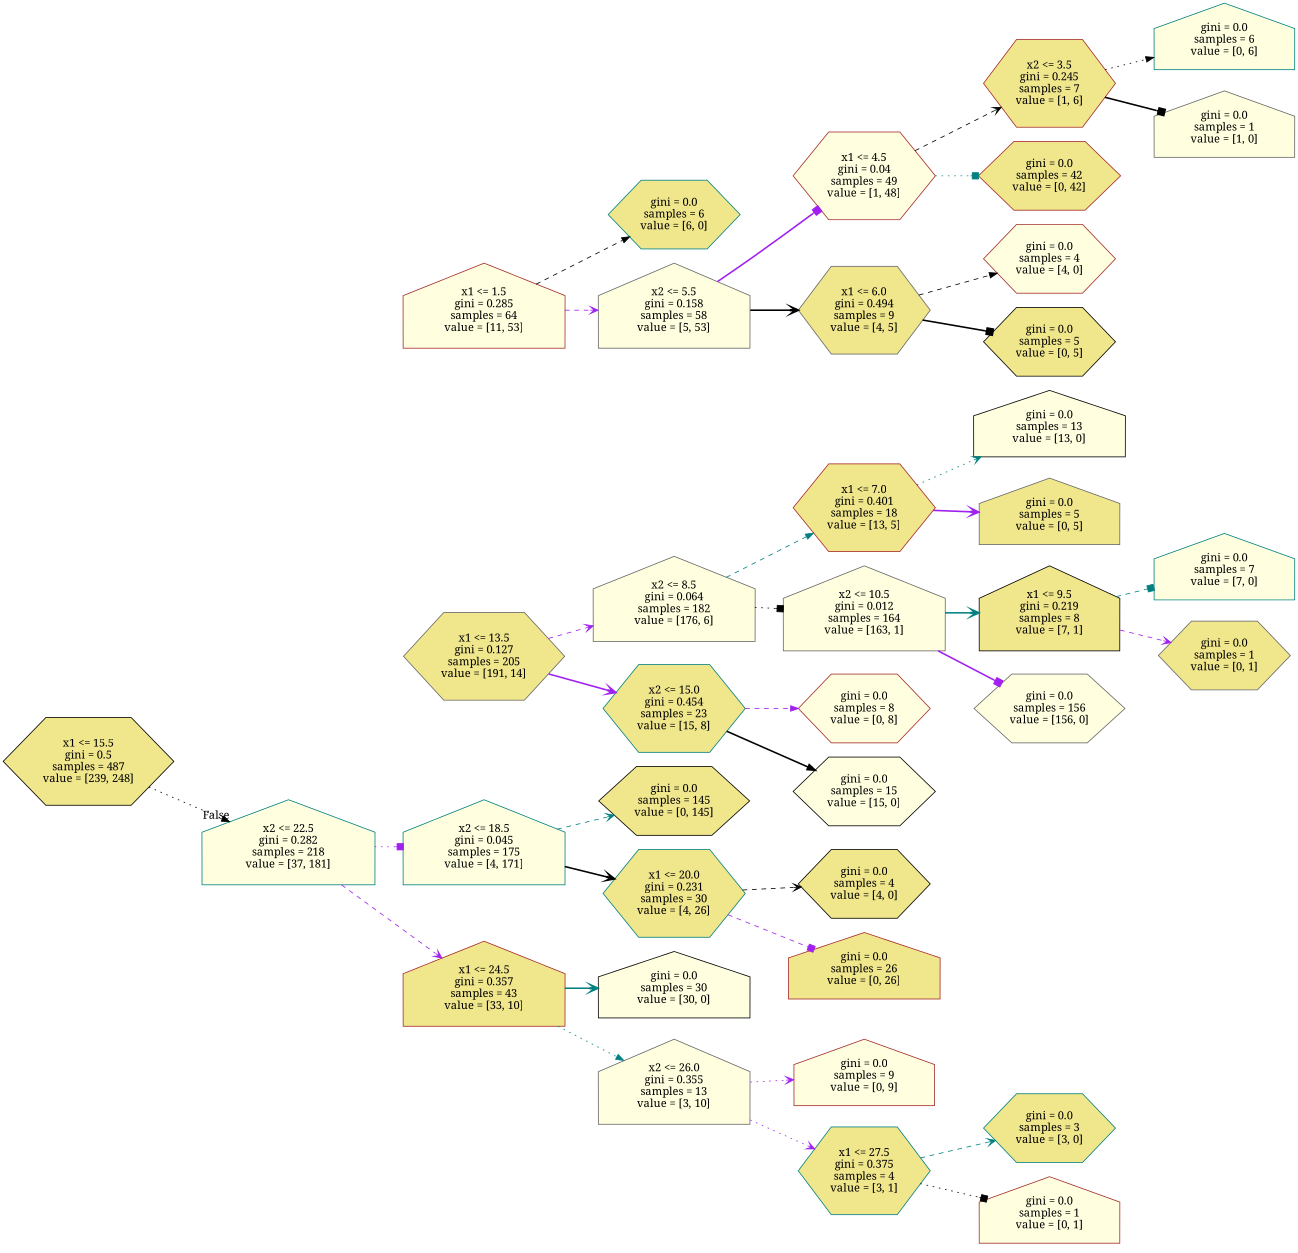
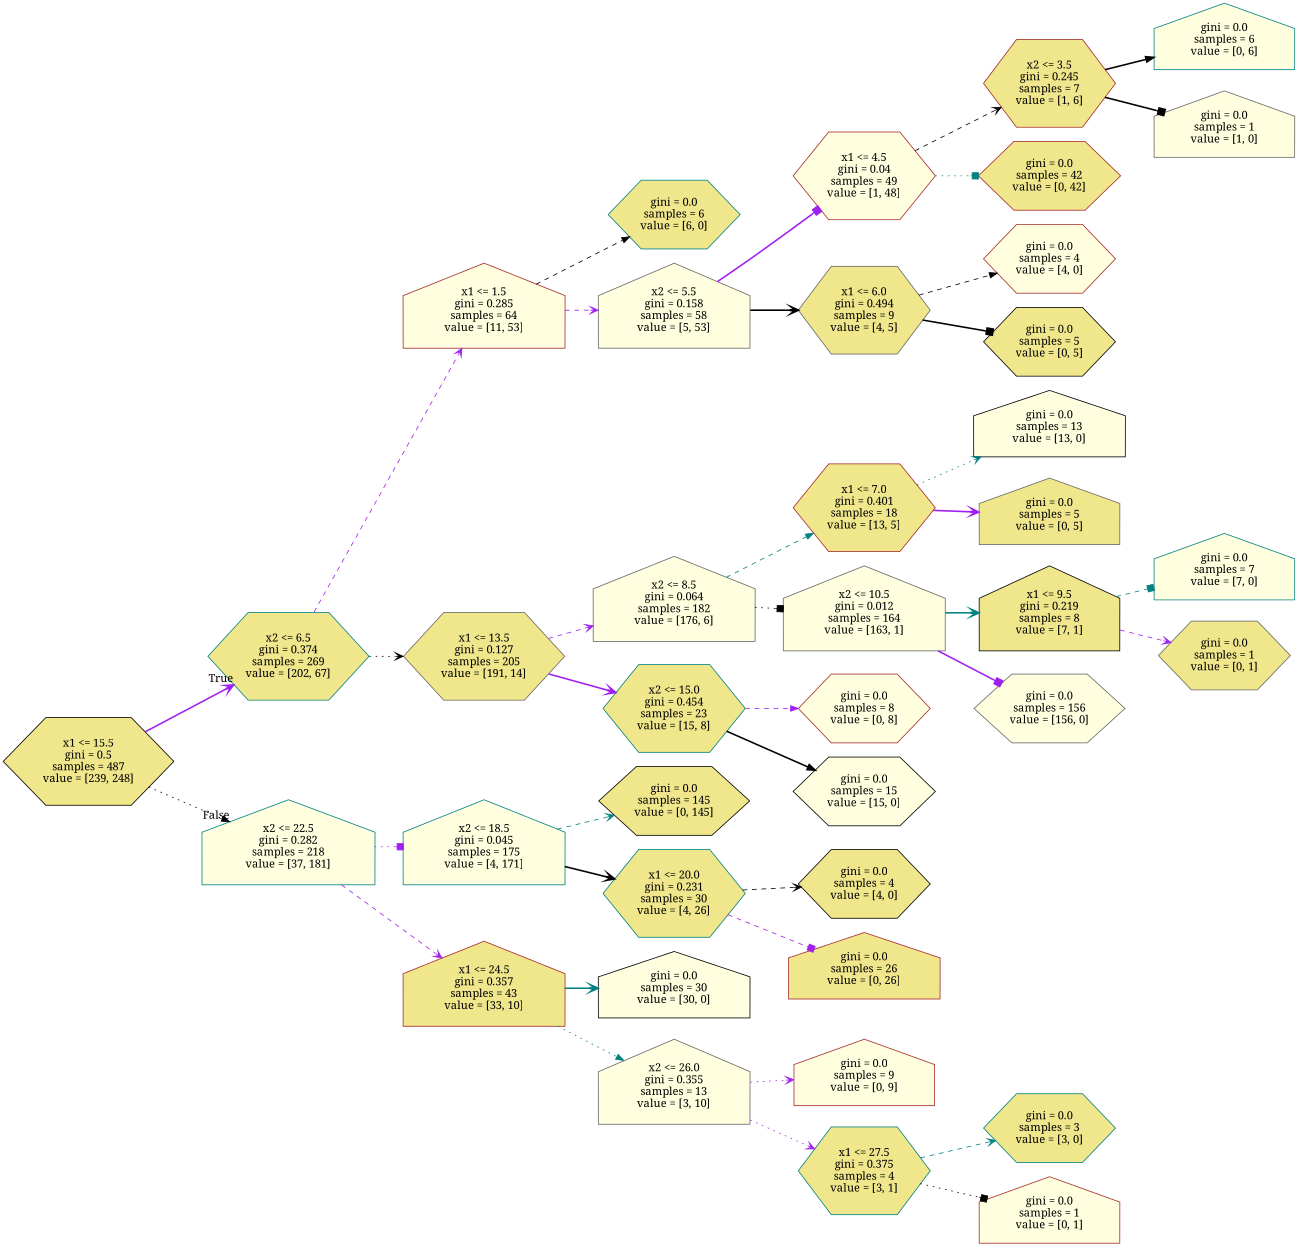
(1125, 65) -> (1125, 65)
none -> (288, 656)
